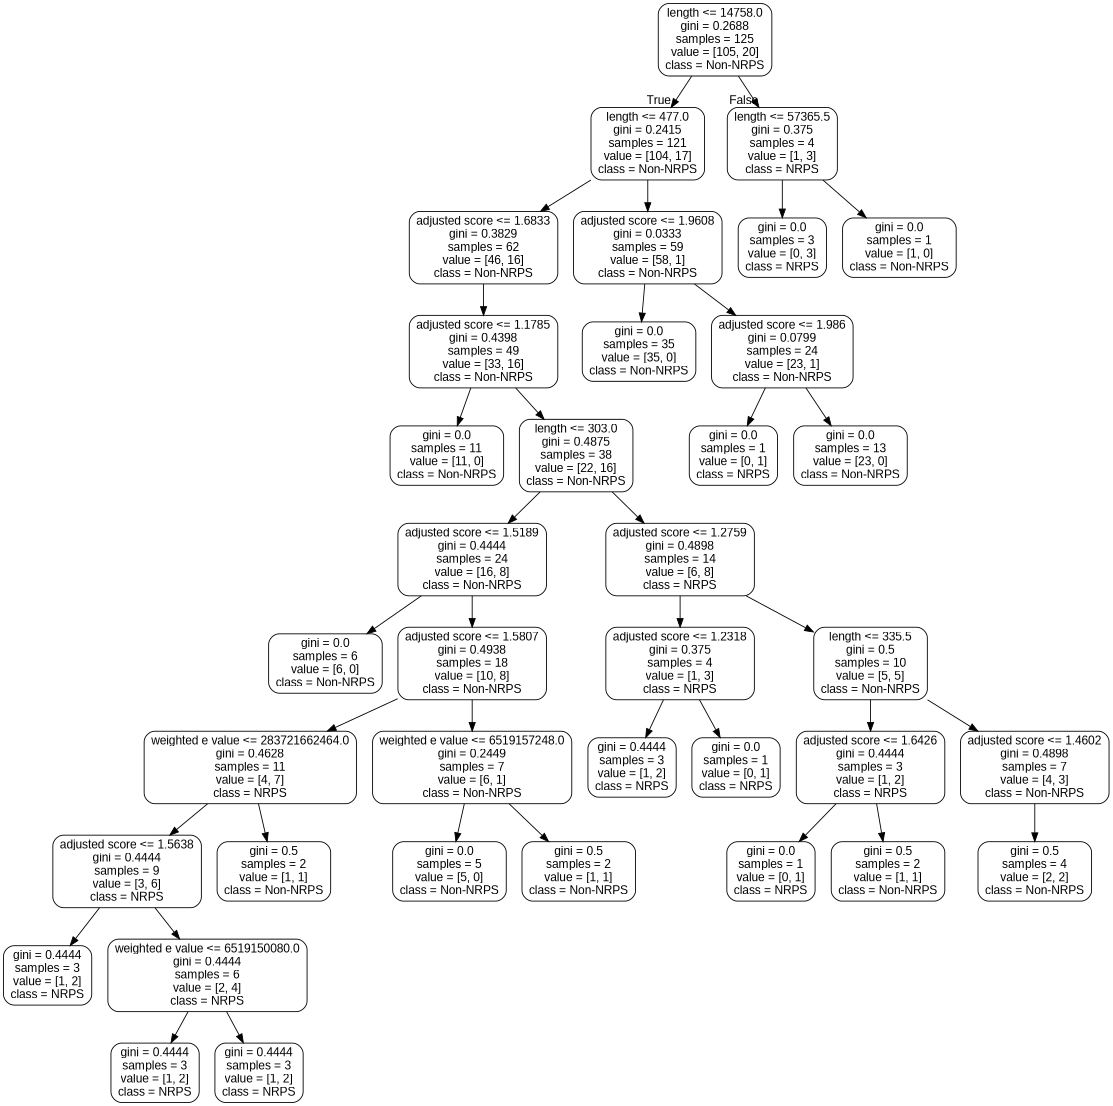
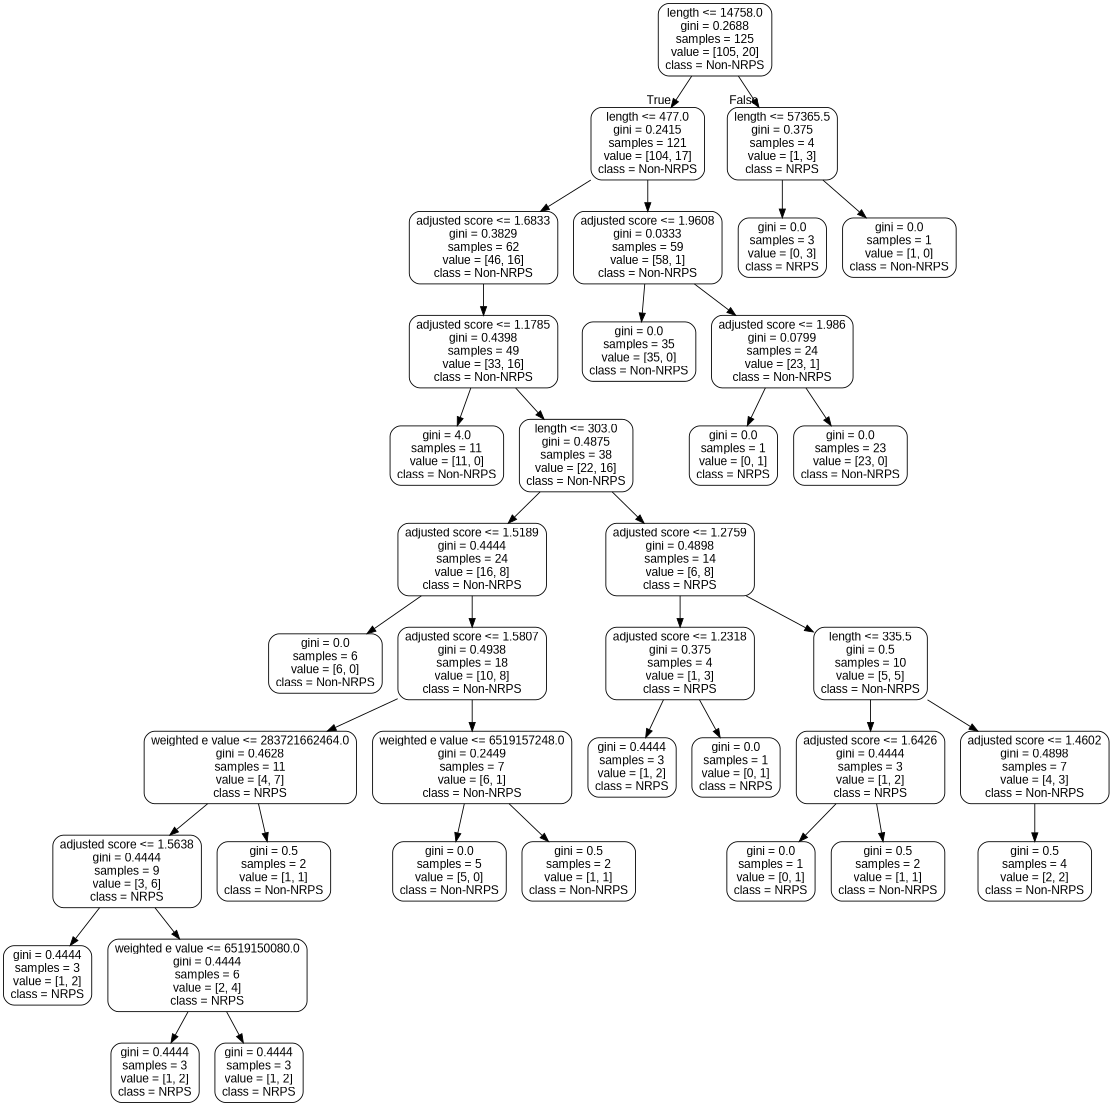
(447, 456) -> (447, 456)
(850, 456) -> (850, 456)
